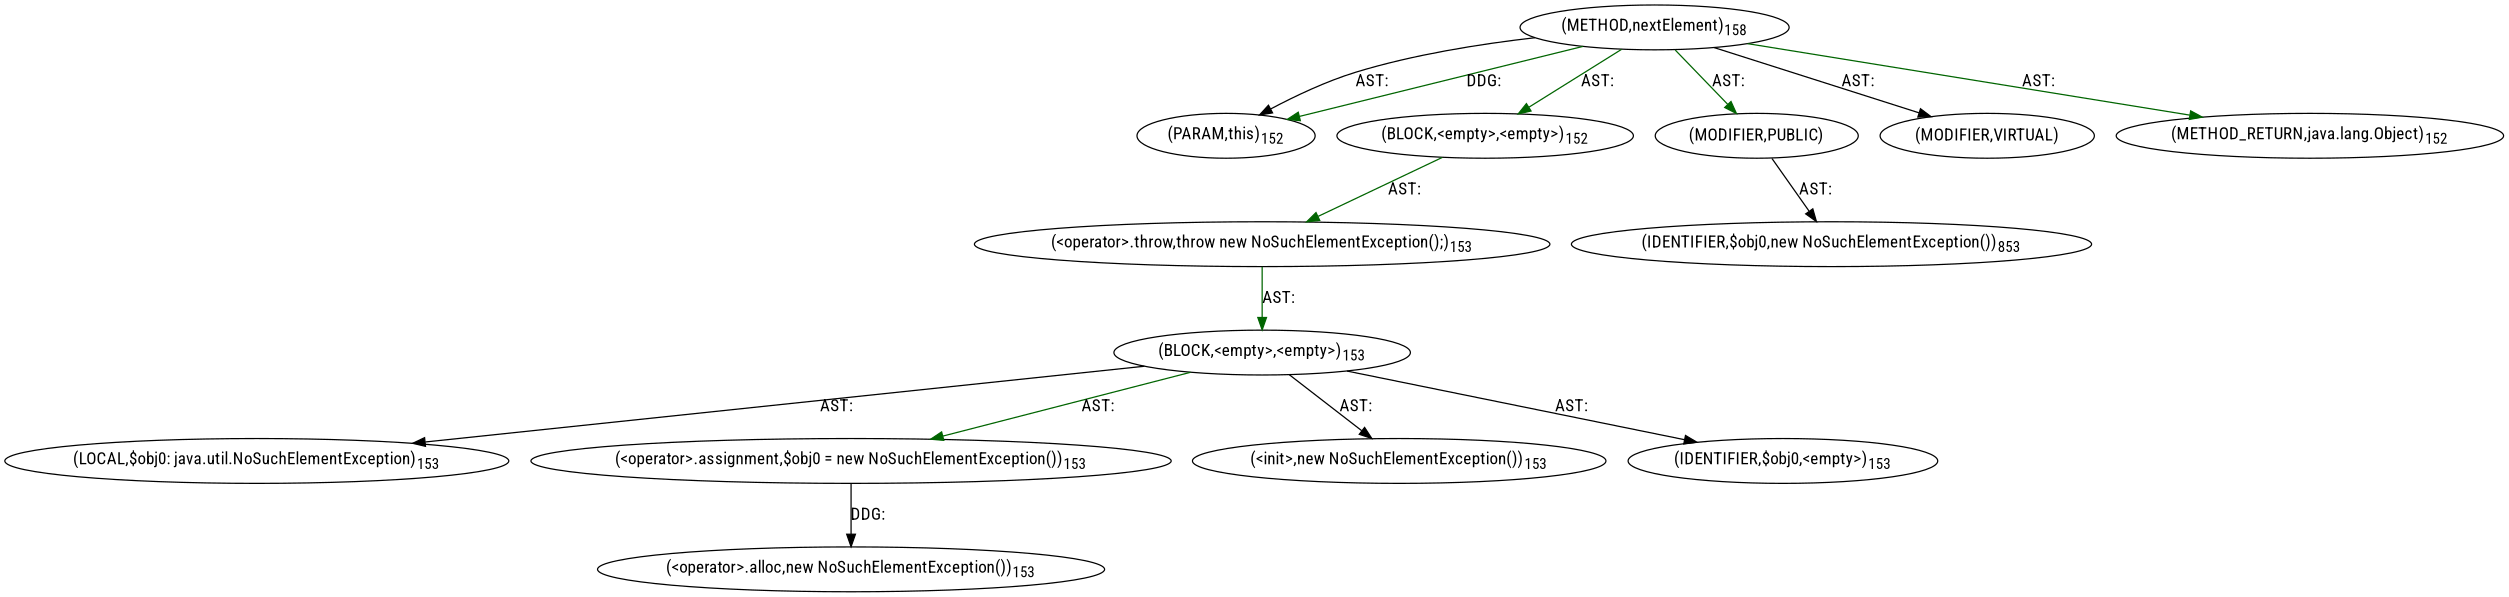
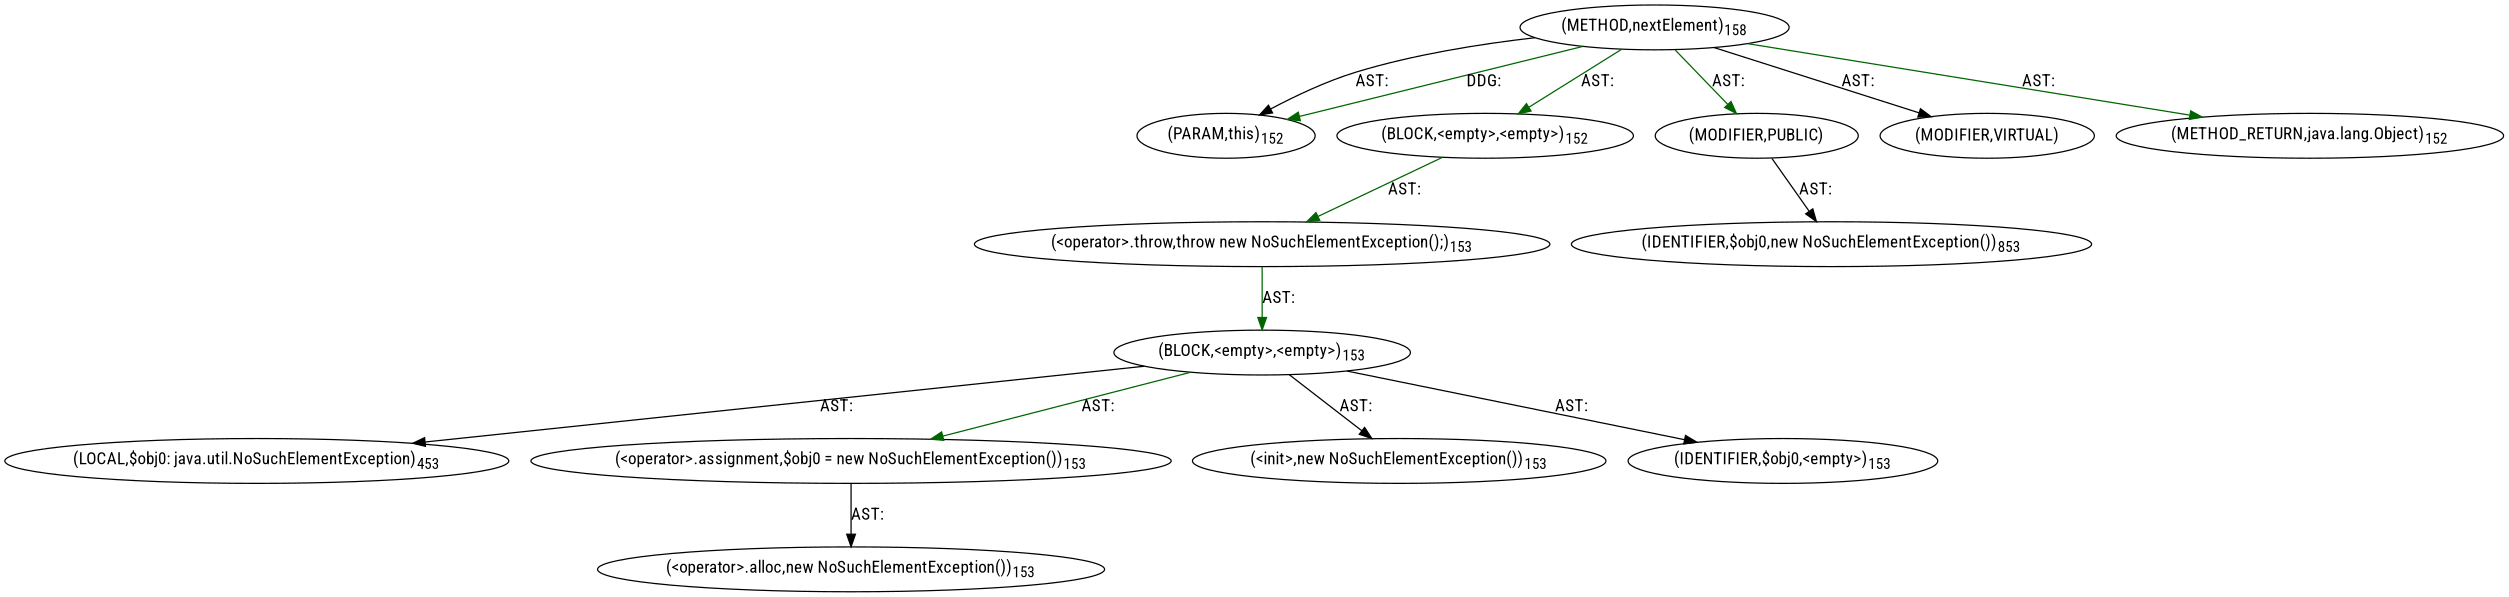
(429, 459) -> (429, 459)
(870, 515) -> (870, 515)
